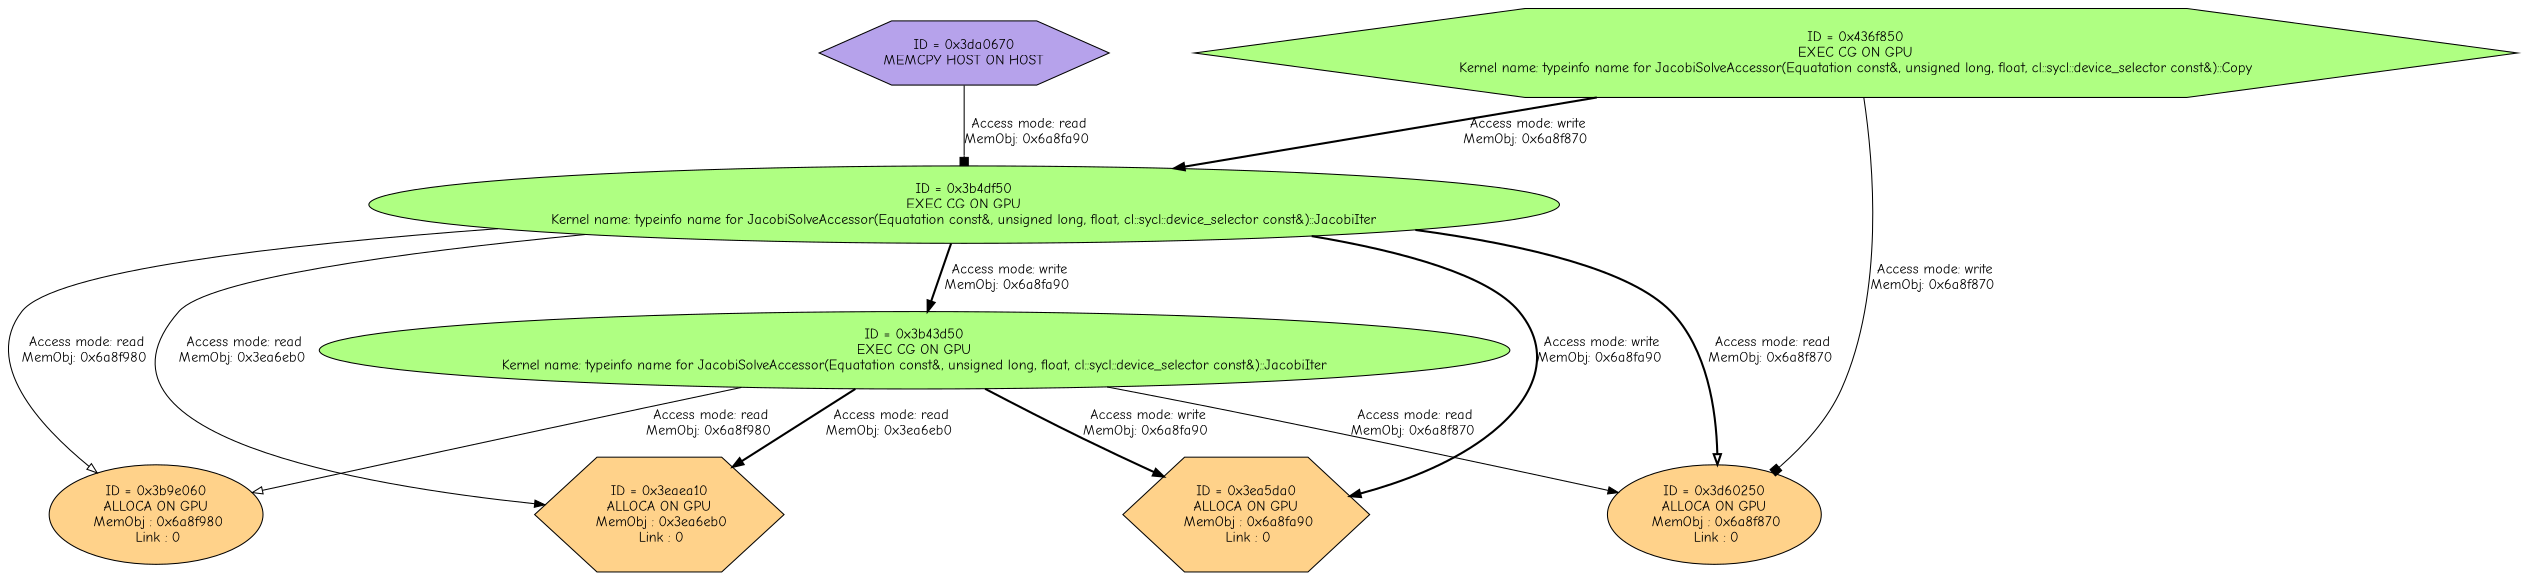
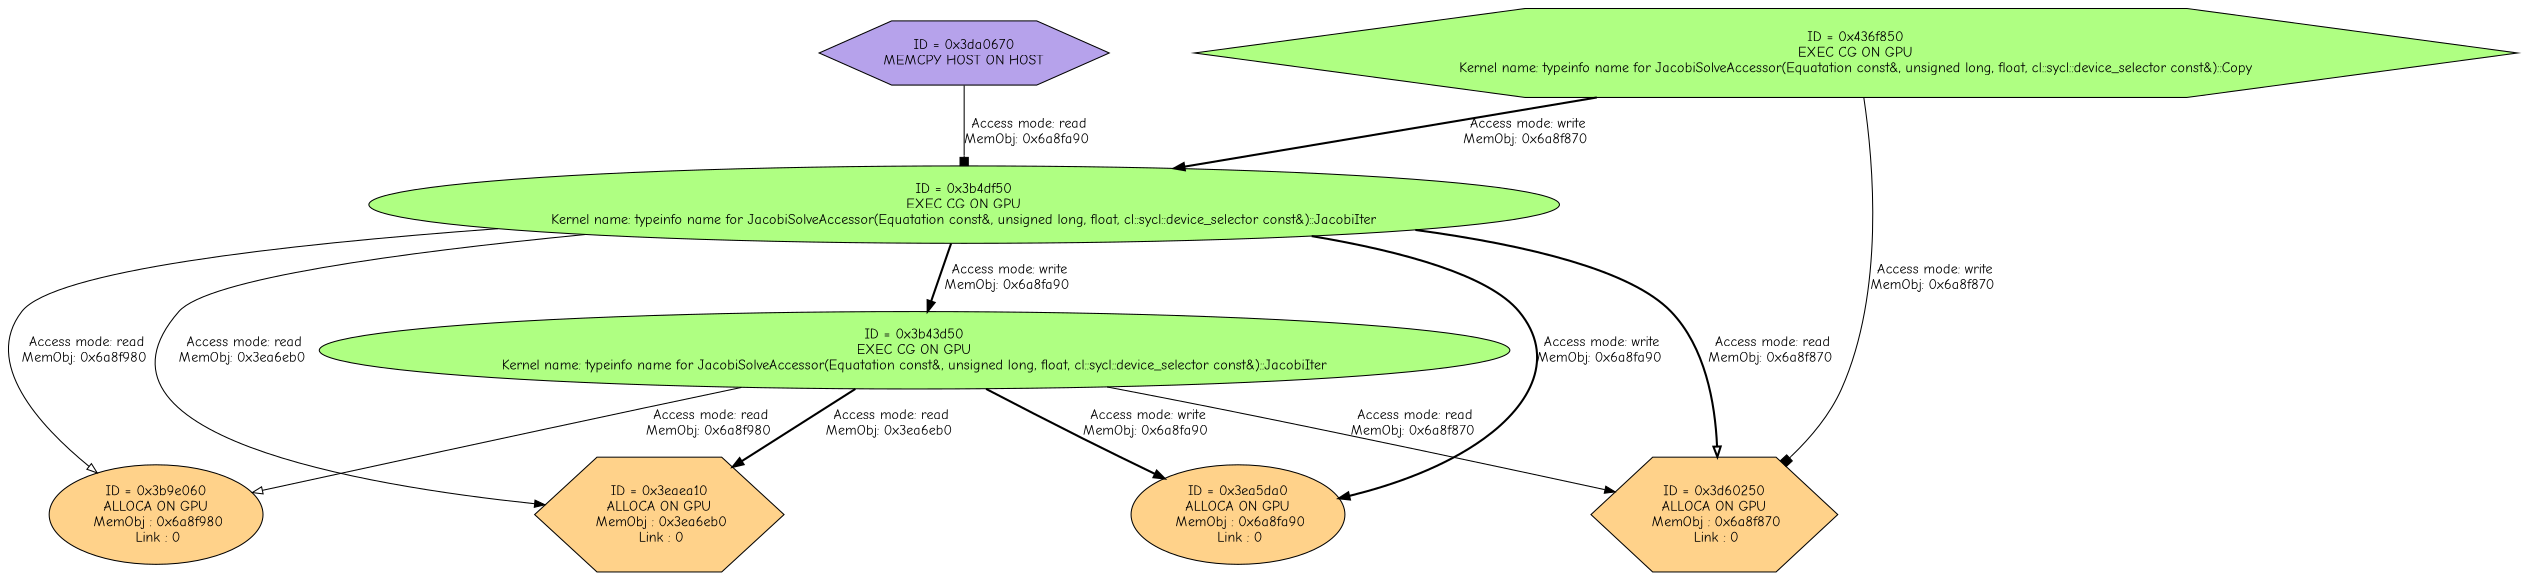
(1246, 515) -> (1238, 515)
(1714, 515) -> (1714, 515)
